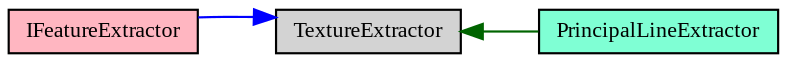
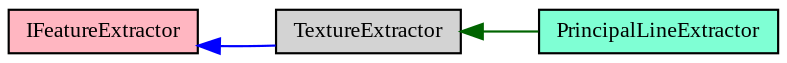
(226, 17) -> (248, 46)
